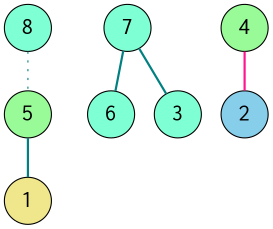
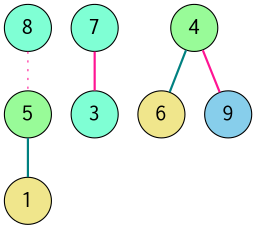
(28, 71) -> (28, 71)
(119, 71) -> (178, 71)
(153, 71) -> (95, 71)
(111, 114) -> (161, 114)
(245, 114) -> (228, 114)
